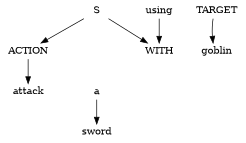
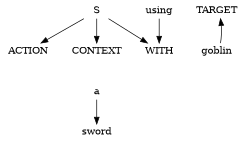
(212, 27) -> (221, 34)
none -> (97, 51)
(28, 92) -> none
